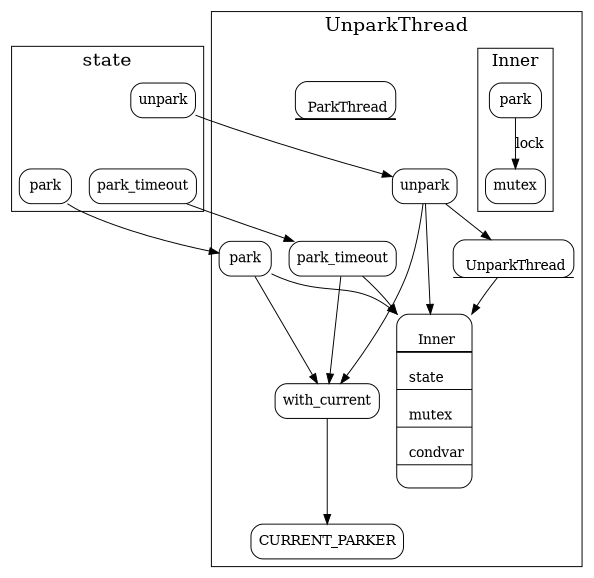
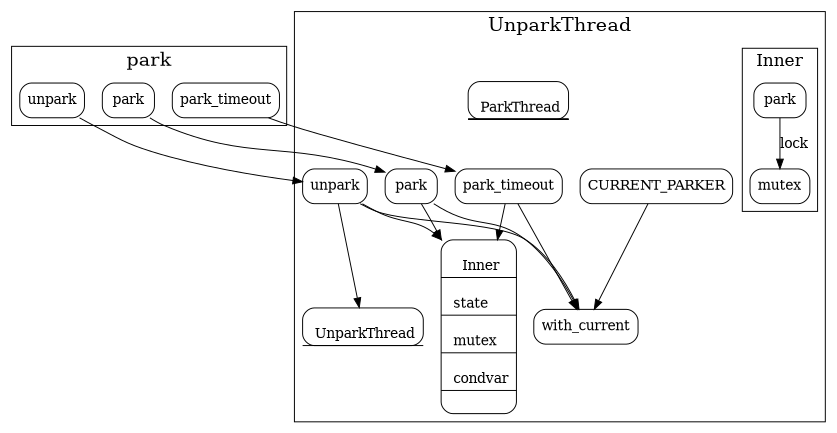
(108, 61) -> (149, 61)
(487, 292) -> none
(327, 466) -> (623, 252)
